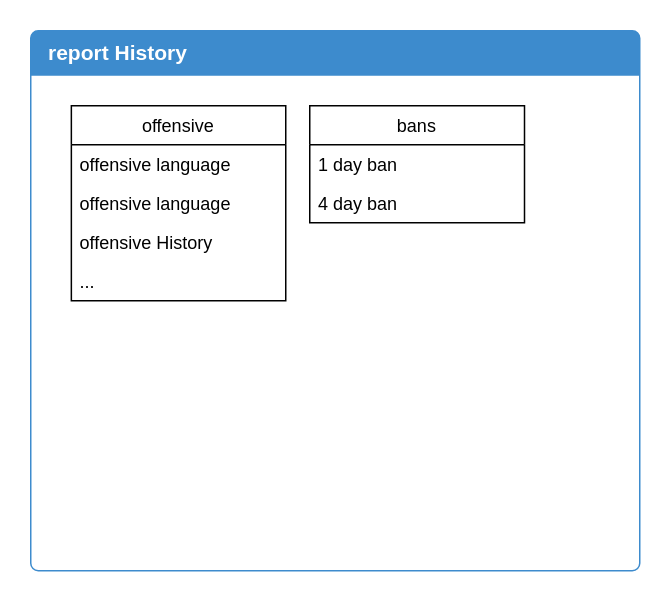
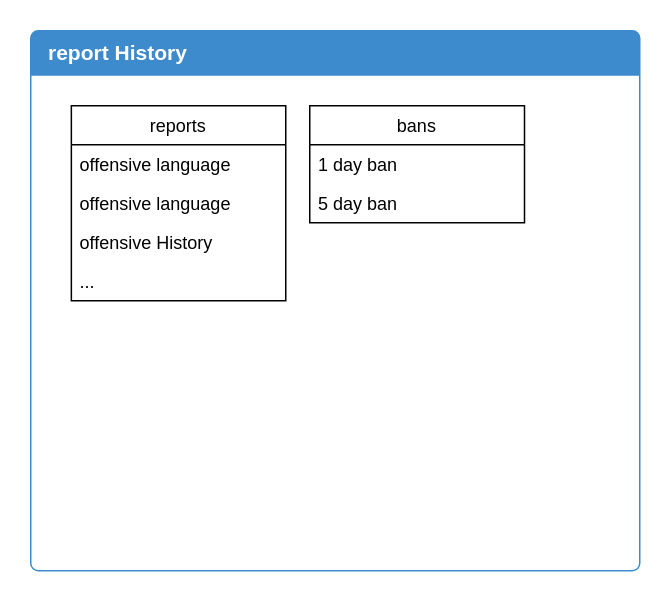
(178, 126) -> (178, 126)
(359, 204) -> (359, 204)
